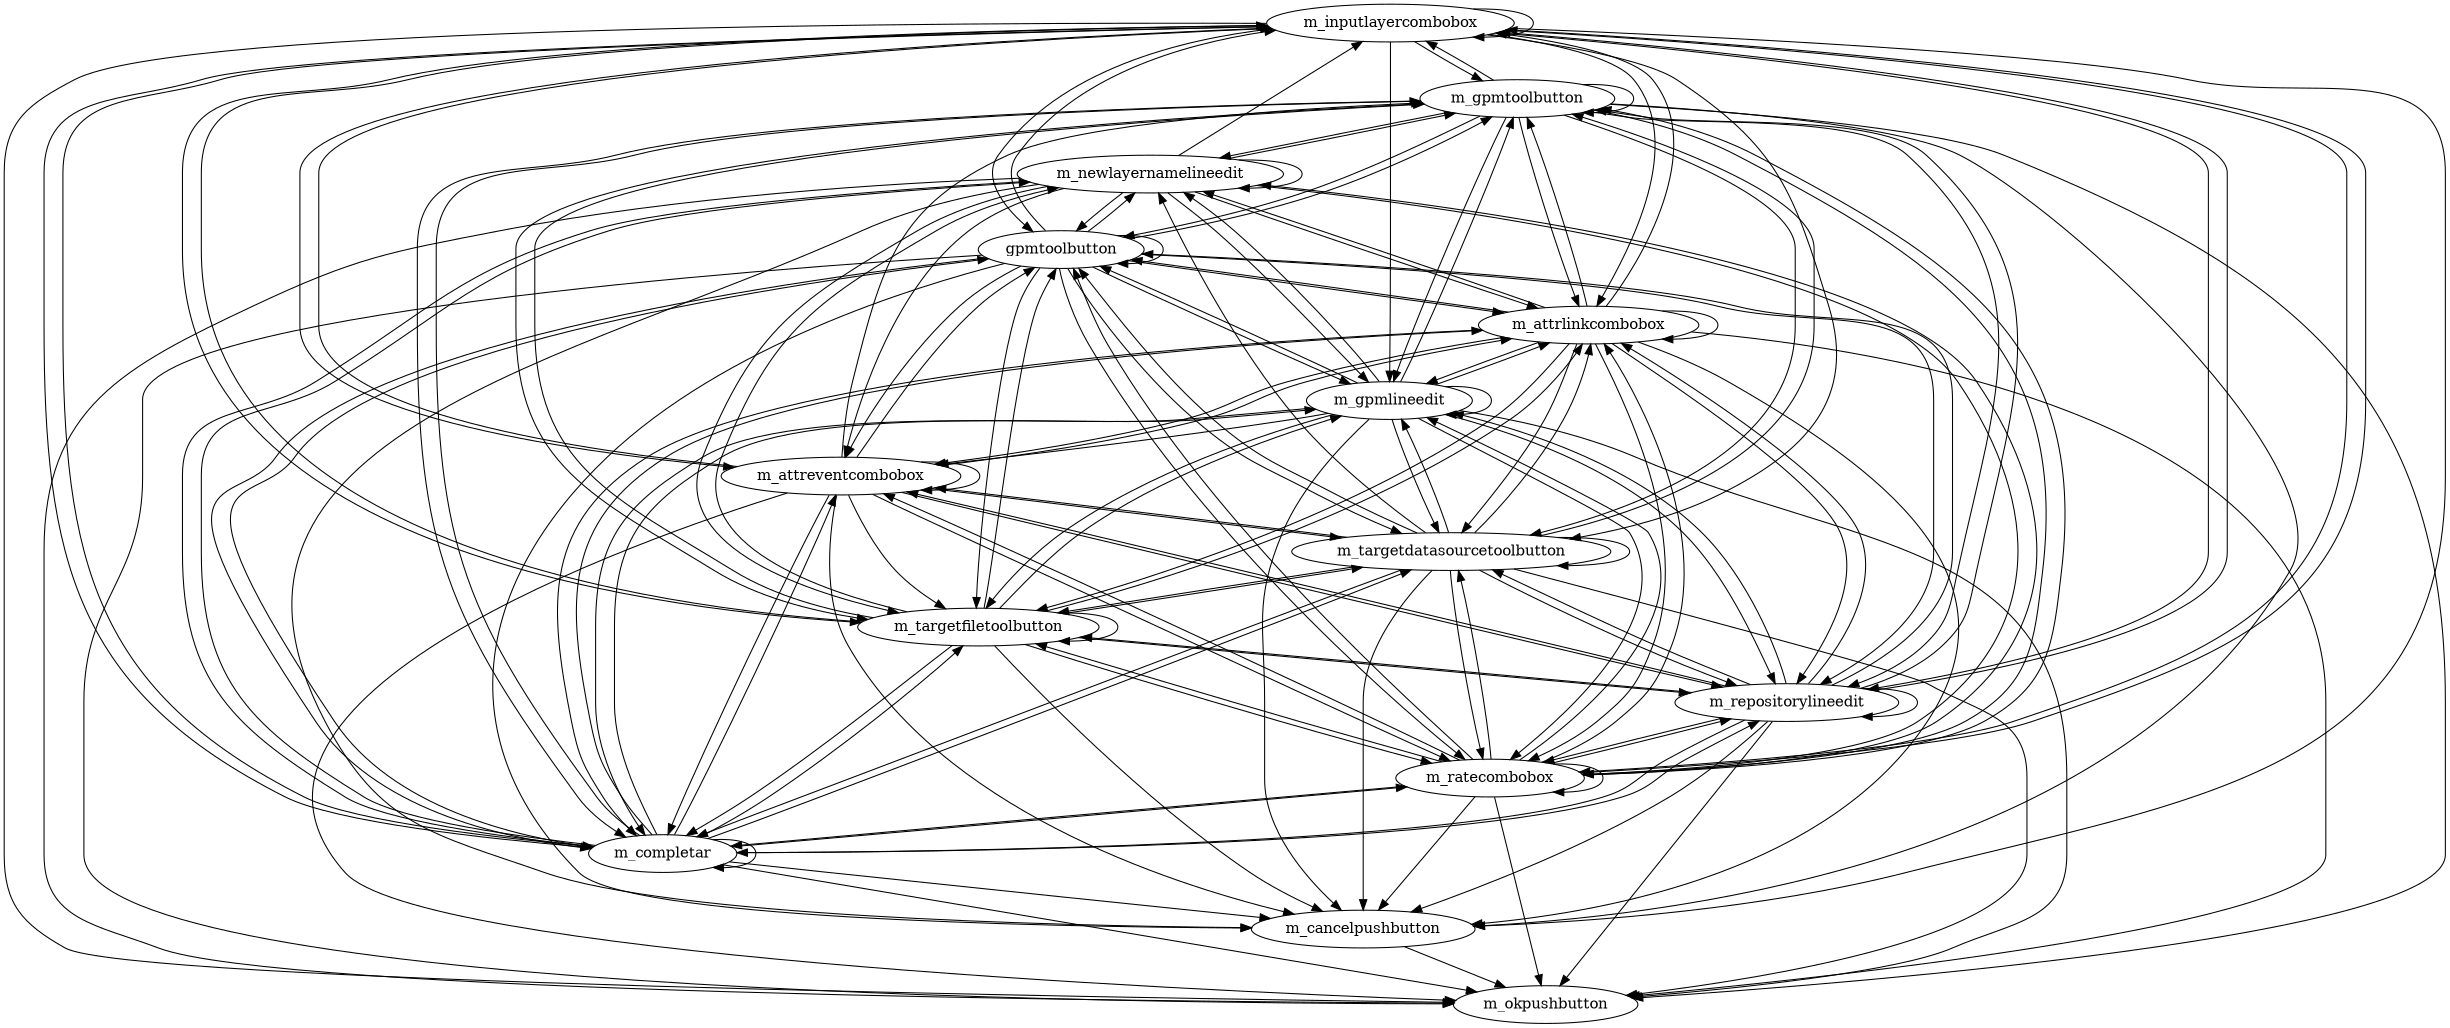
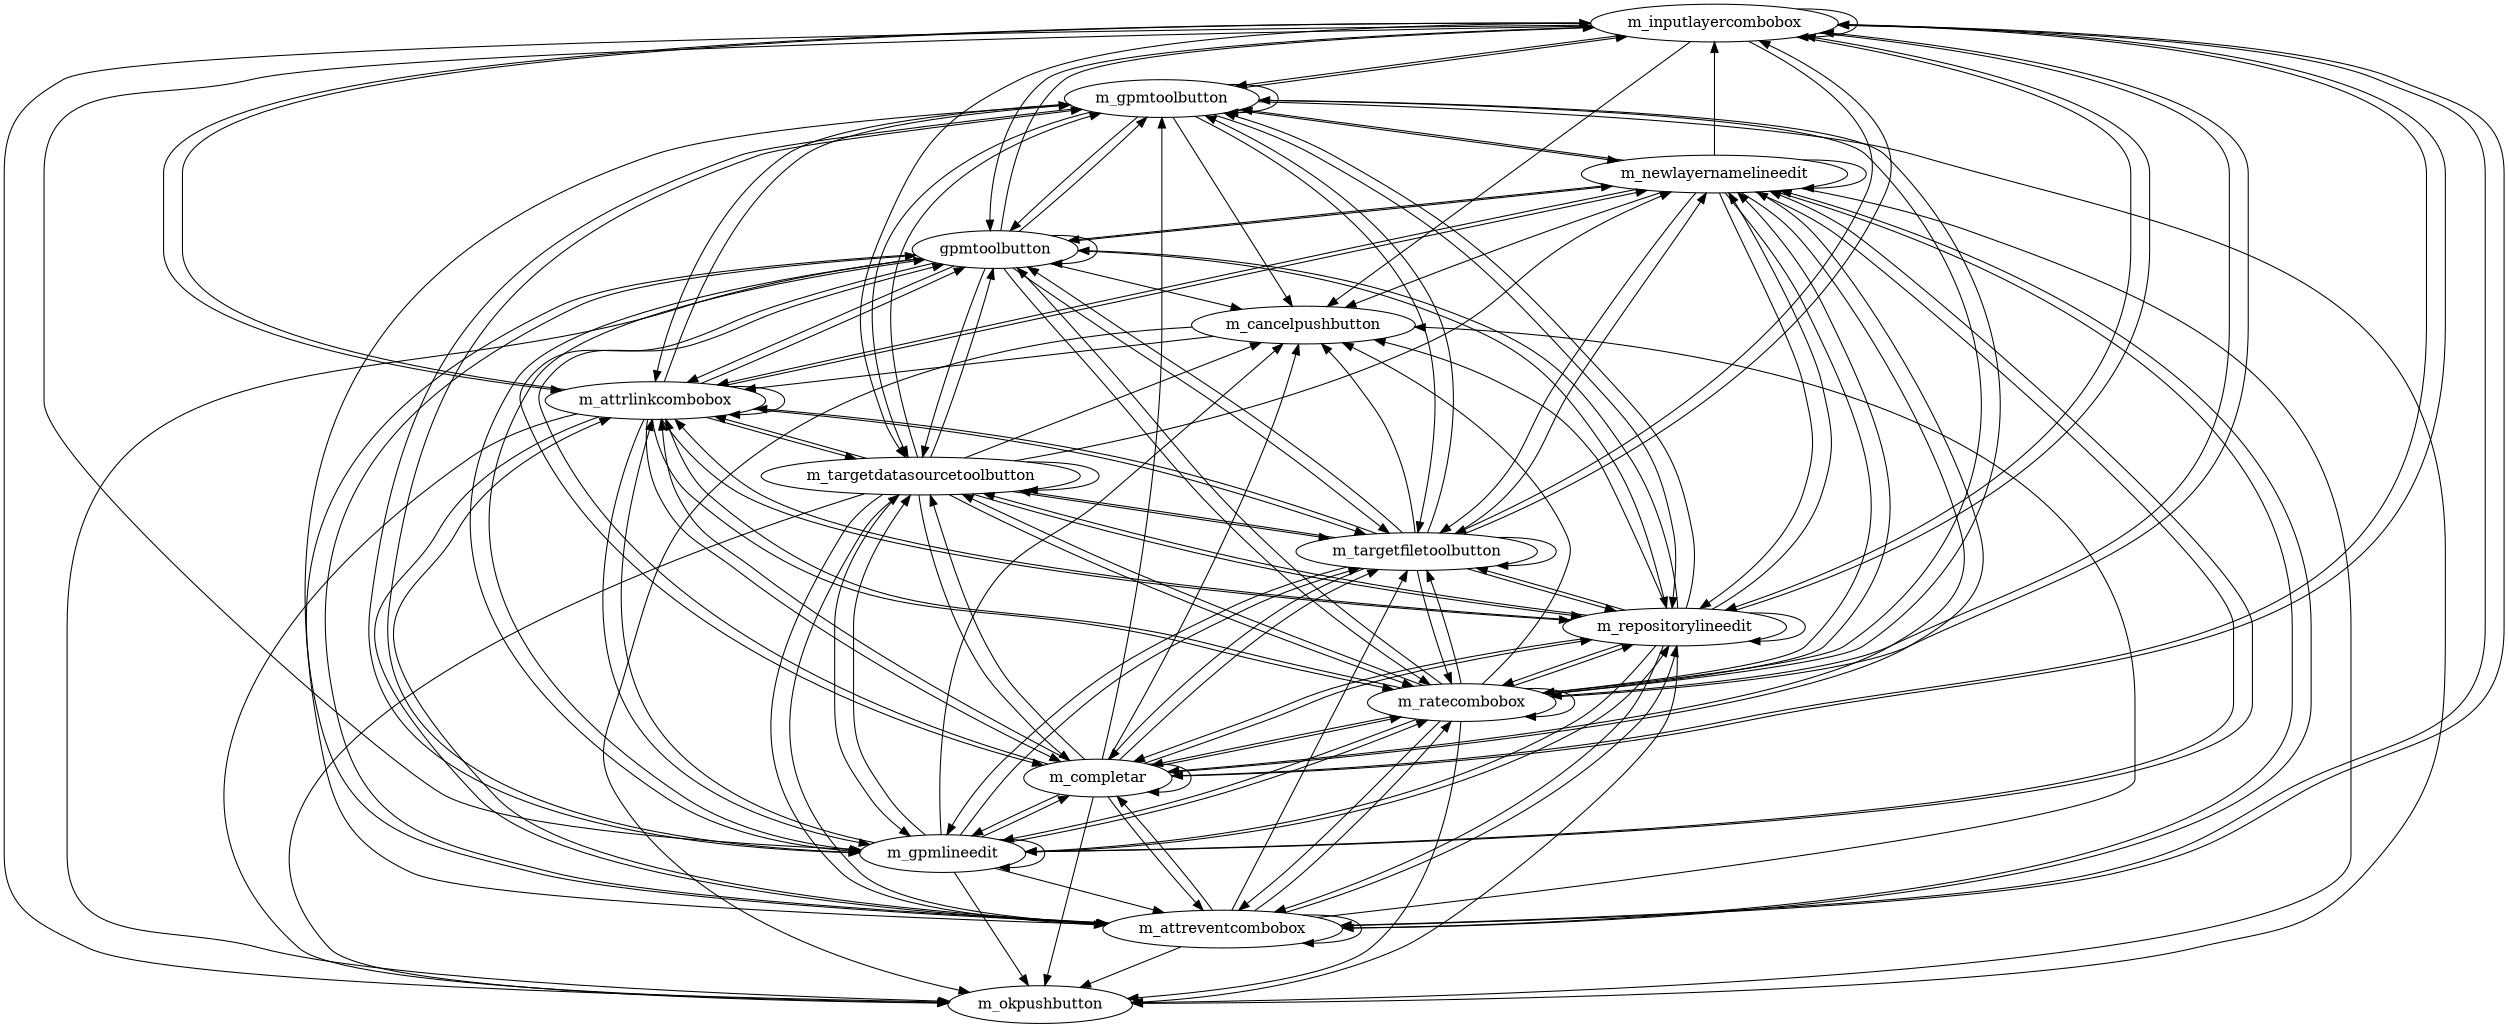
(454, 183) -> none
none -> (1808, 408)
none -> (1829, 419)
(1955, 652) -> (996, 361)
none -> (2242, 794)
